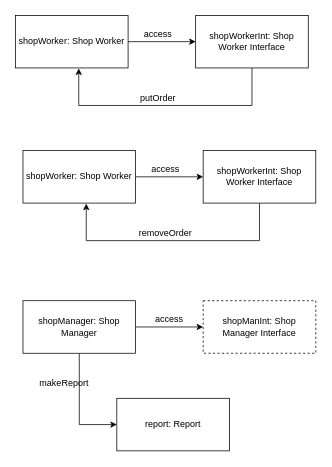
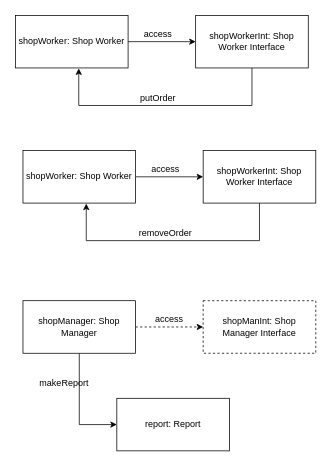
(167, 327) -> (167, 327)
